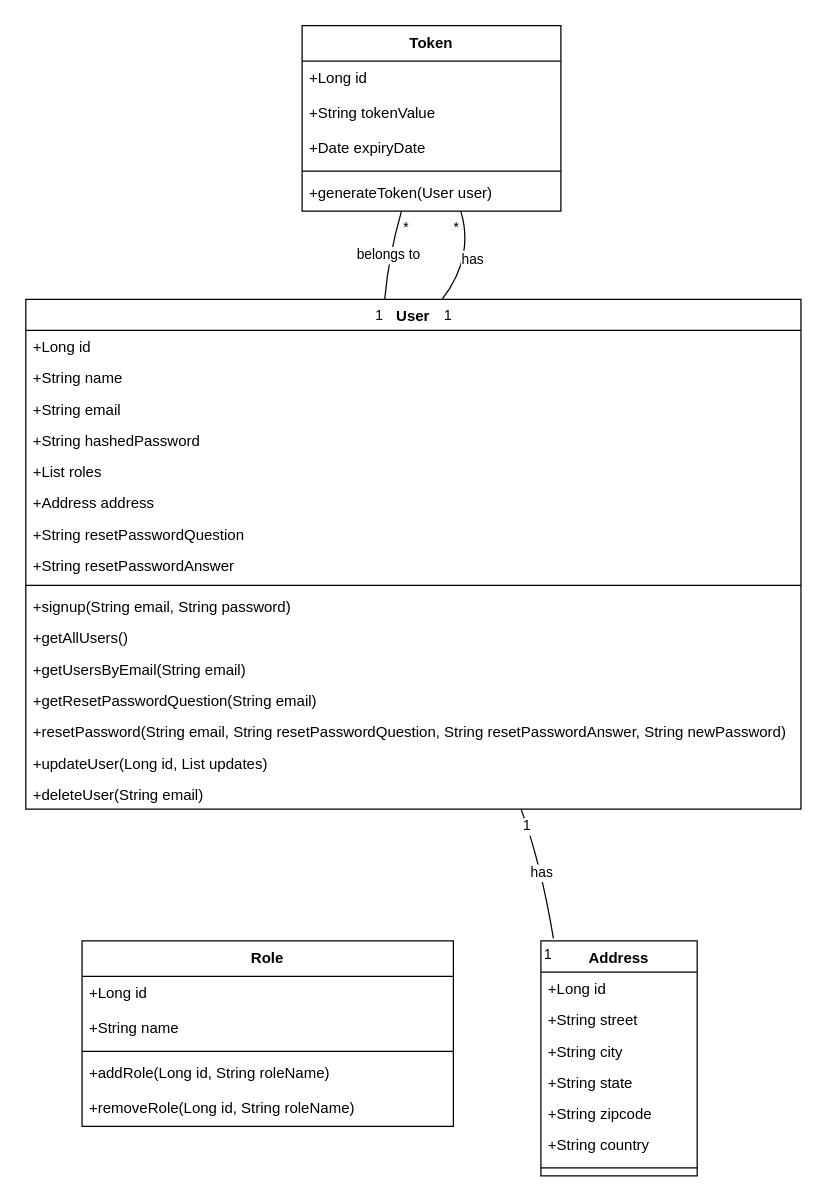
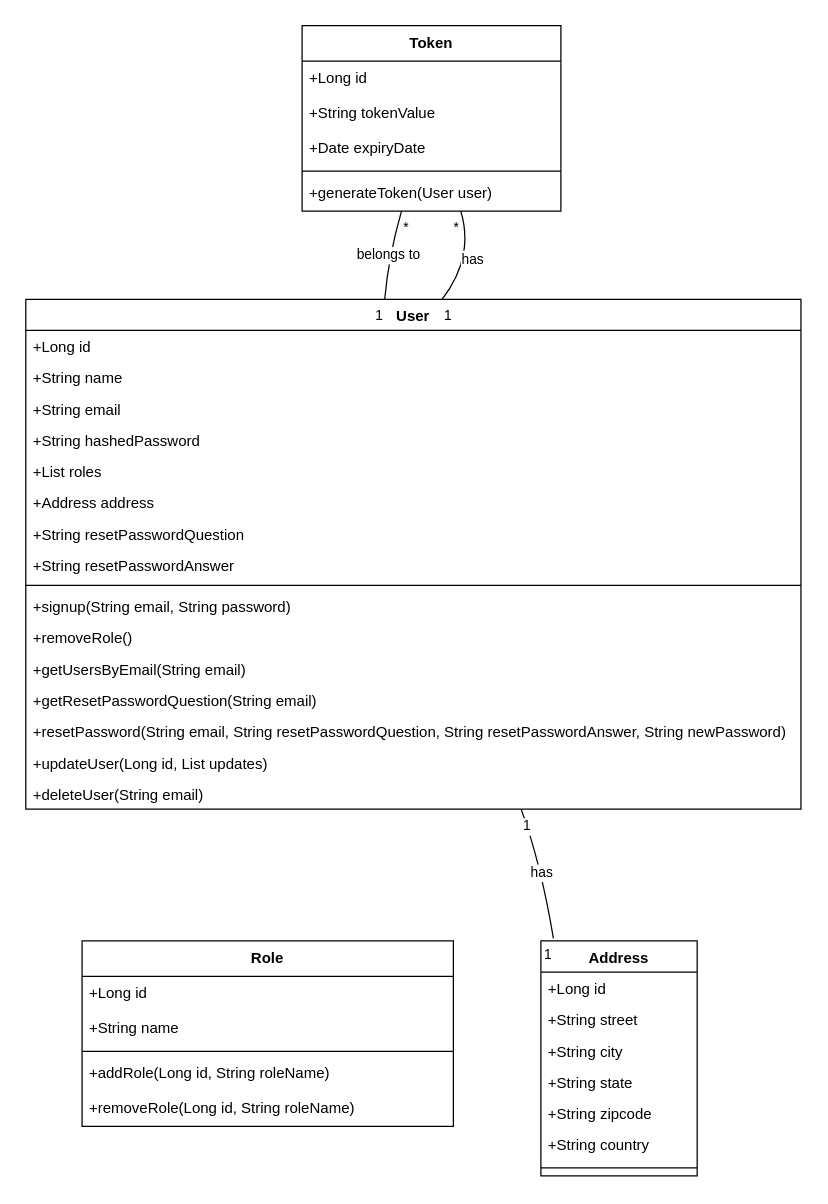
(87, 638) -> (85, 638)
